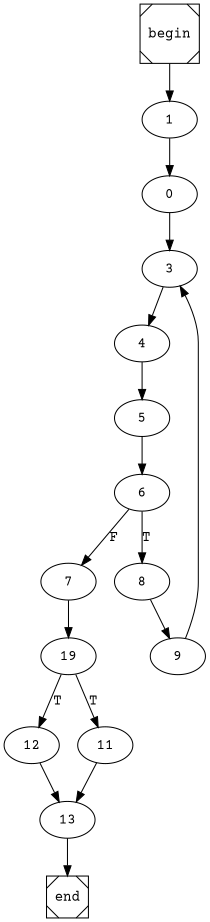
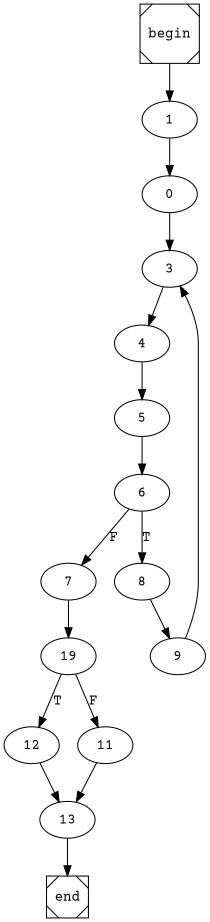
(94, 701) -> (94, 701)
